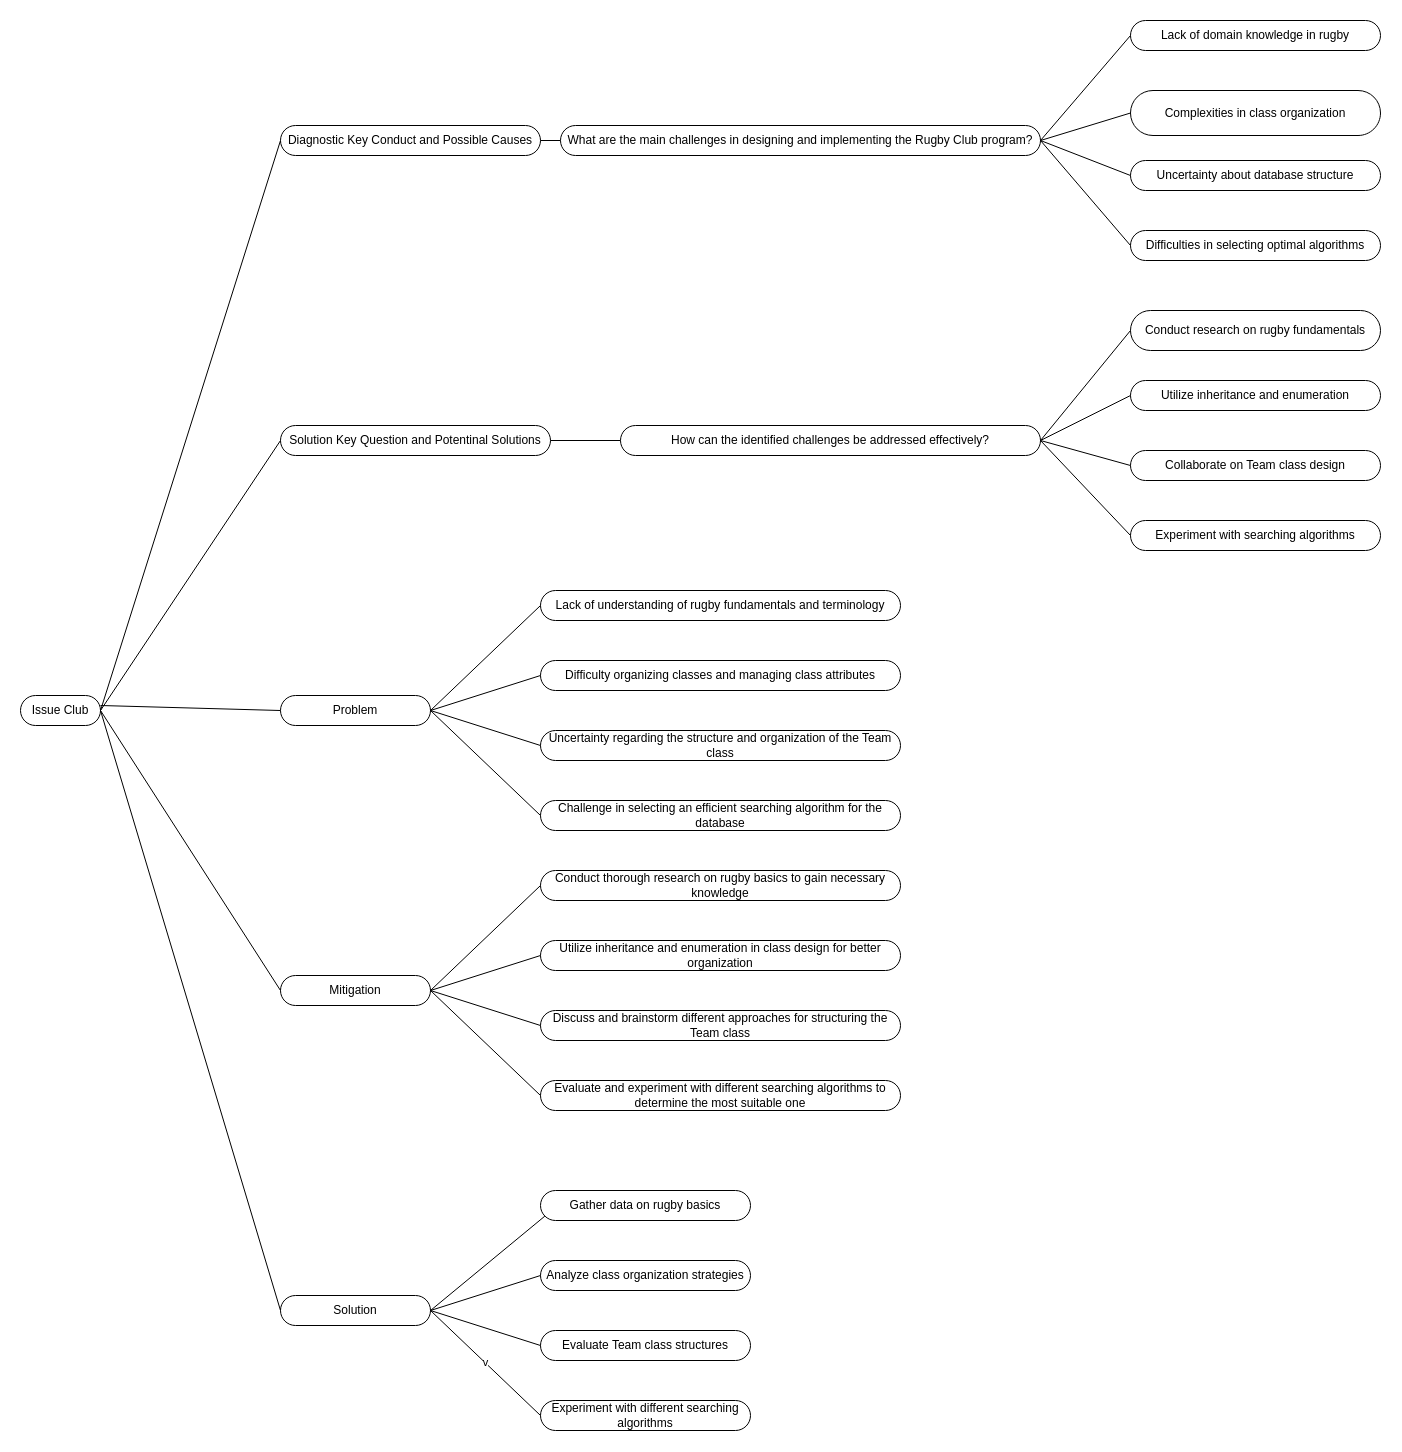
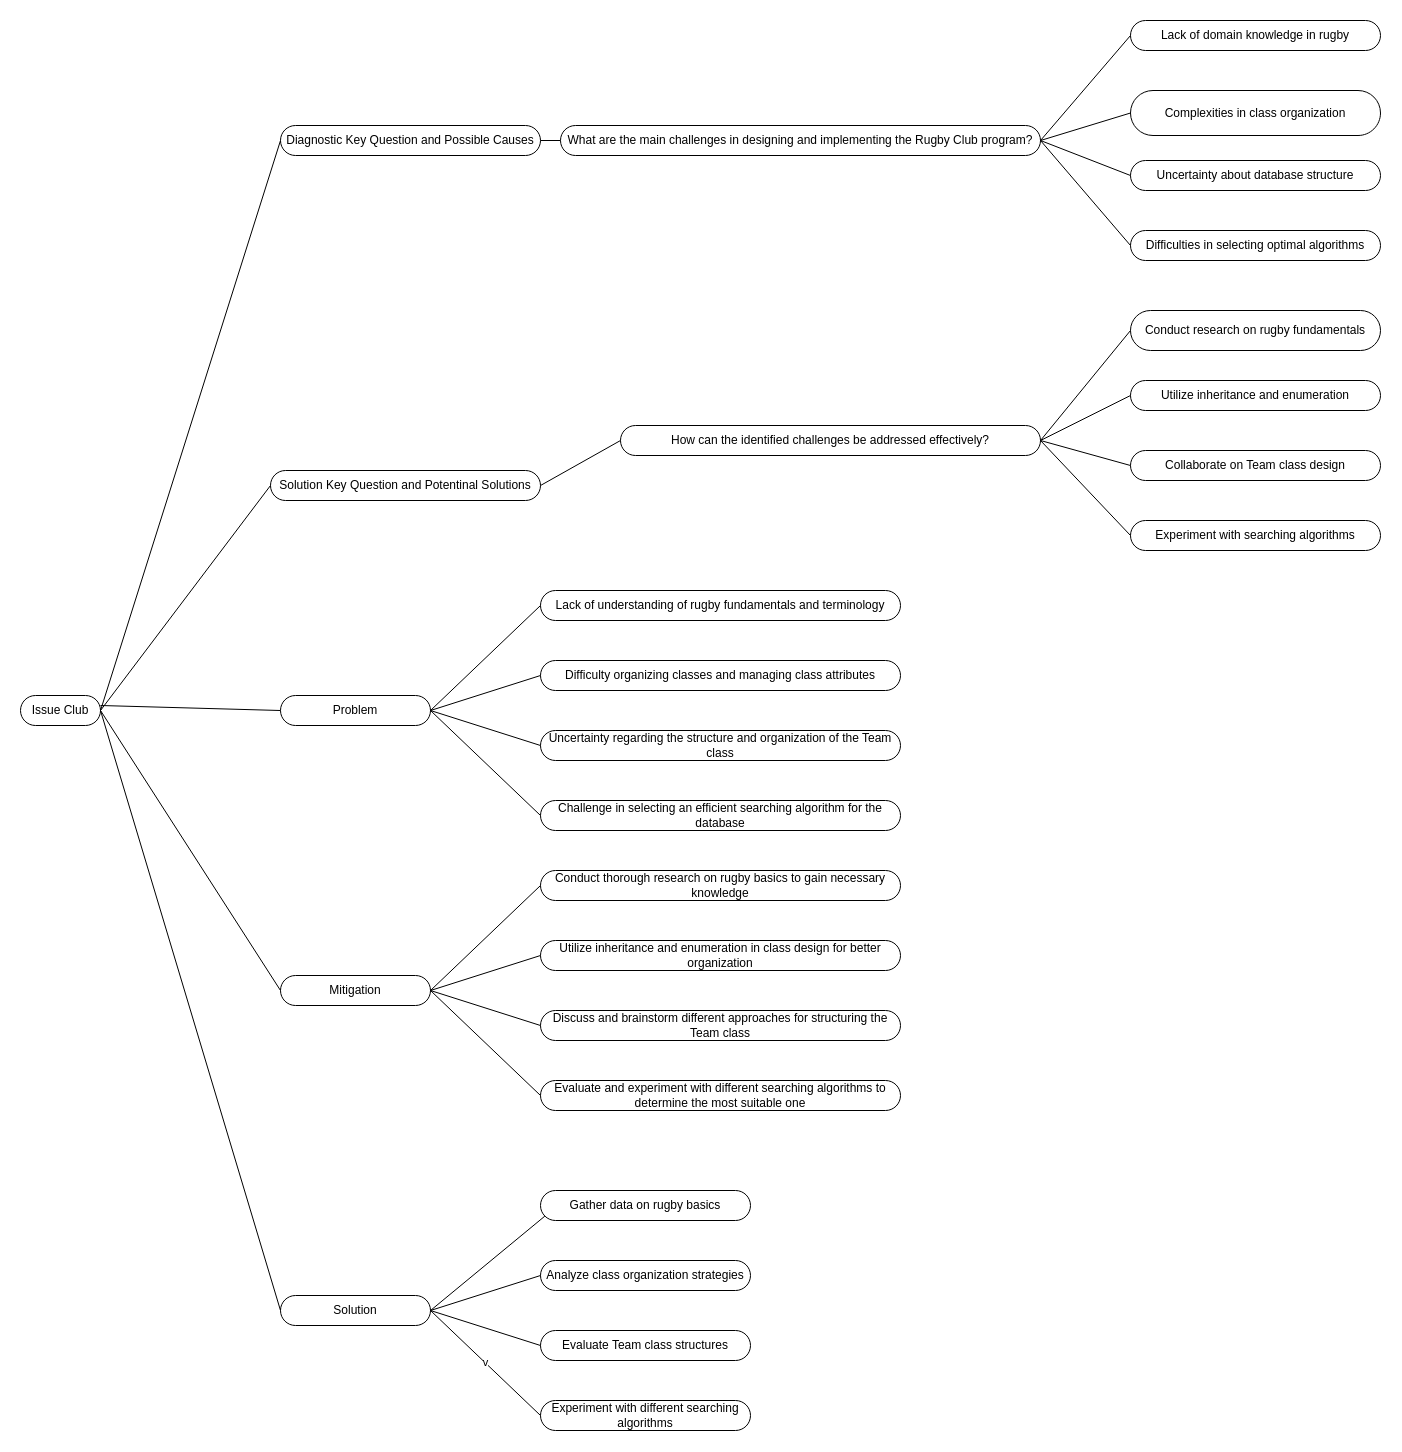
(411, 141) -> (411, 141)
(416, 441) -> (406, 486)
